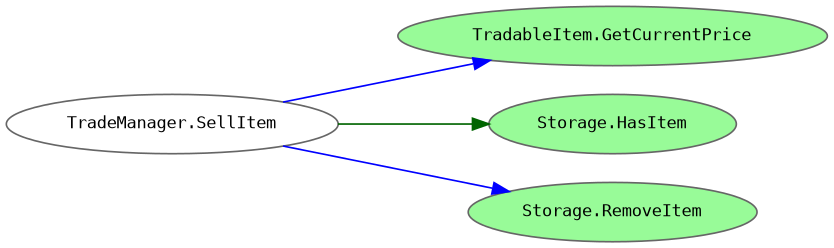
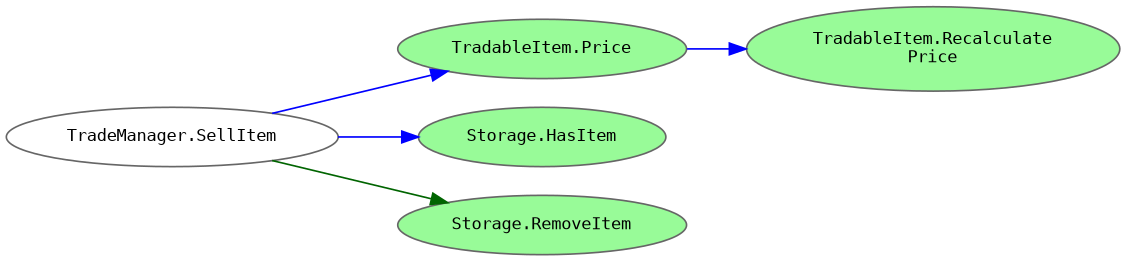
(613, 36) -> (542, 49)
none -> (933, 49)
(405, 124) -> (370, 137)
(388, 167) -> (352, 180)
